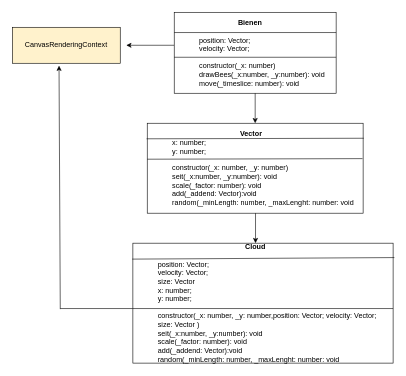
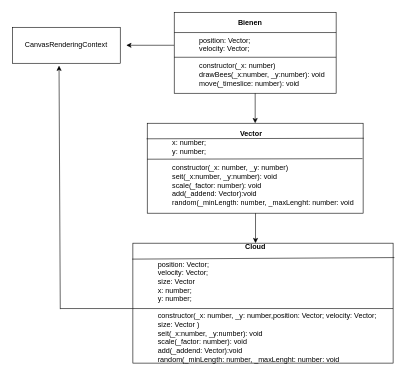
(66, 45) -> (66, 45)
